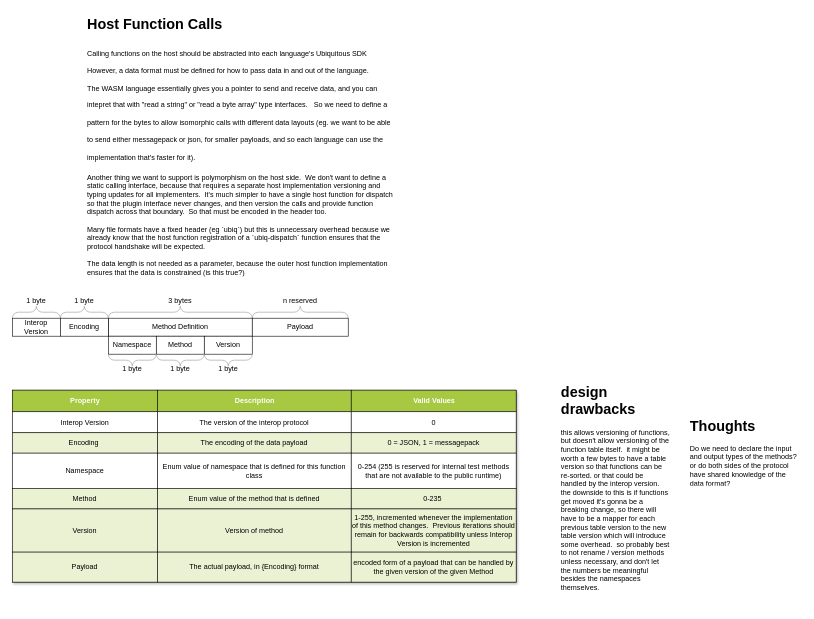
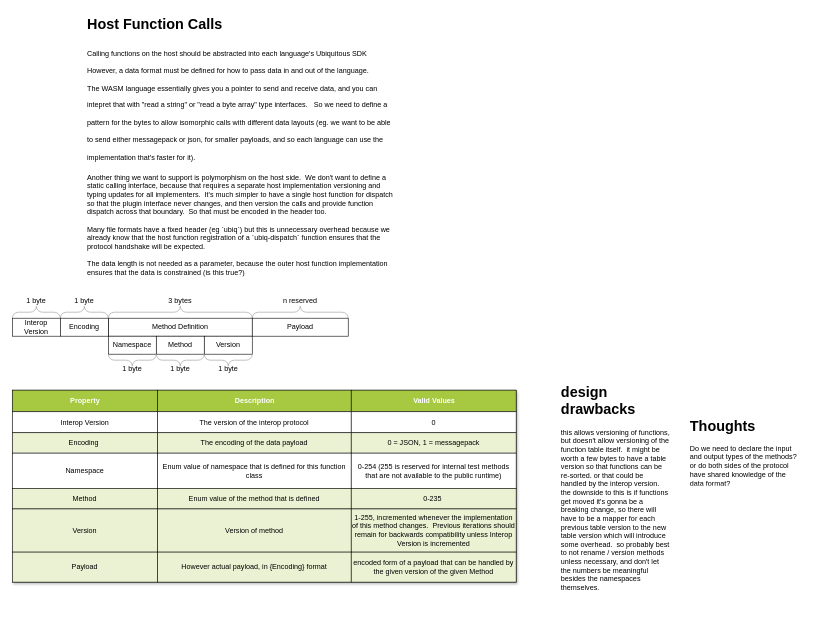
(254, 567) -> (254, 567)
